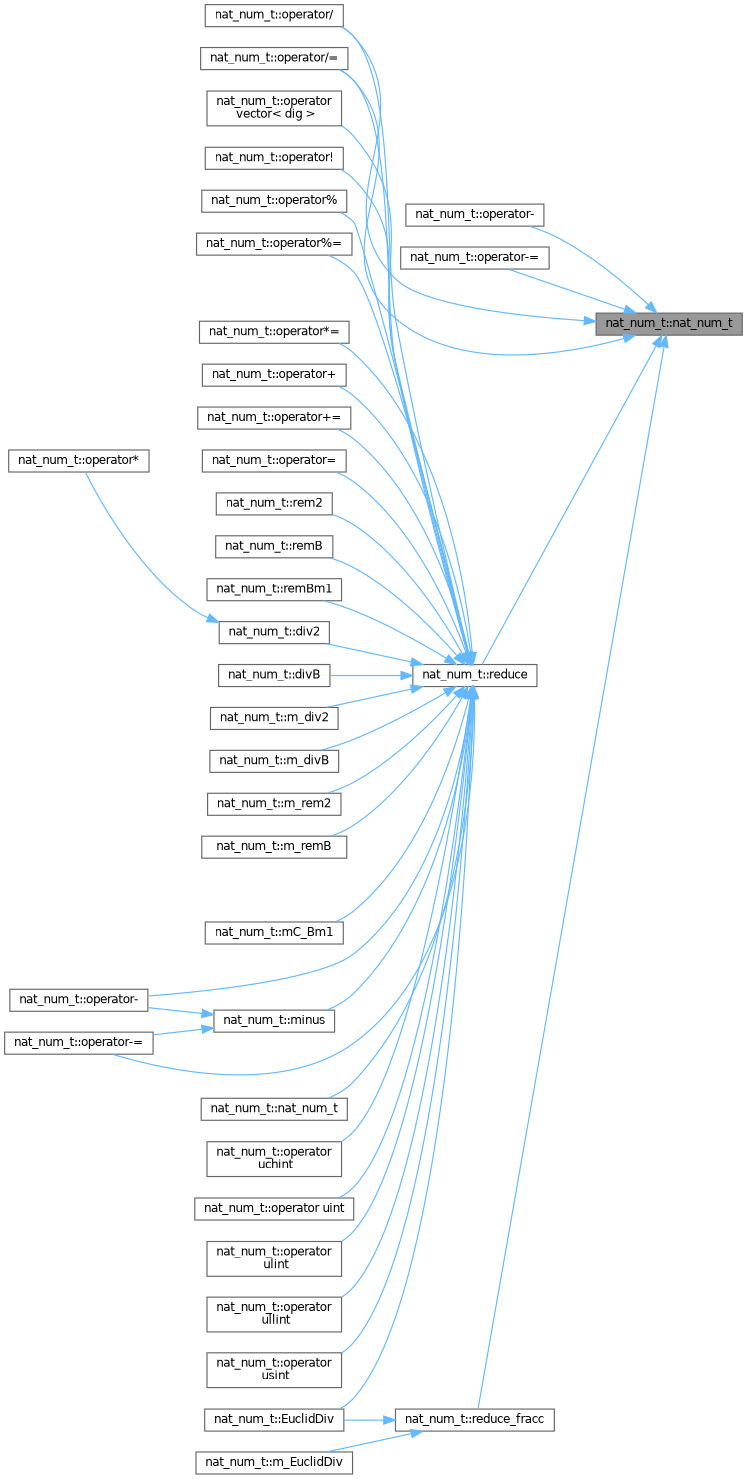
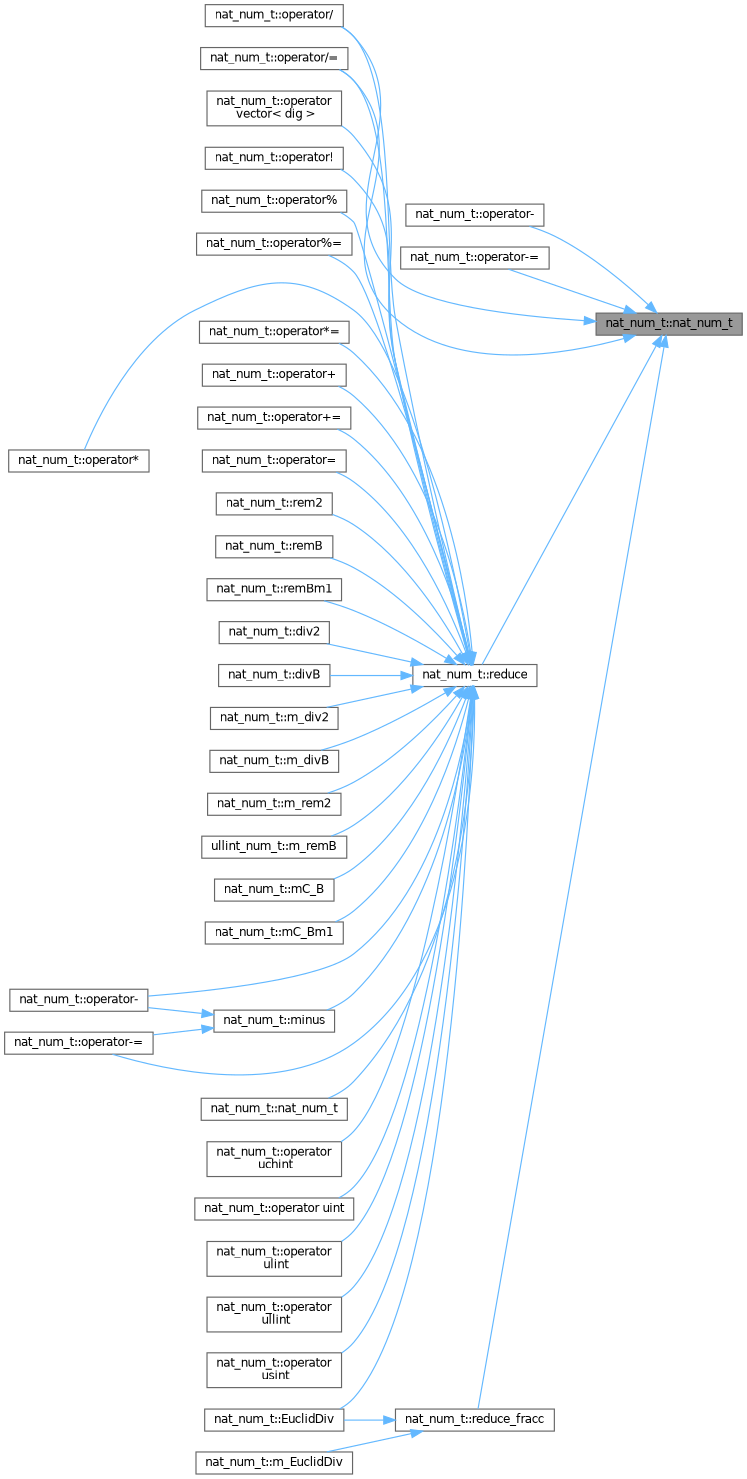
(137, 554) -> (358, 316)
(274, 847) -> (274, 847)
none -> (274, 890)
